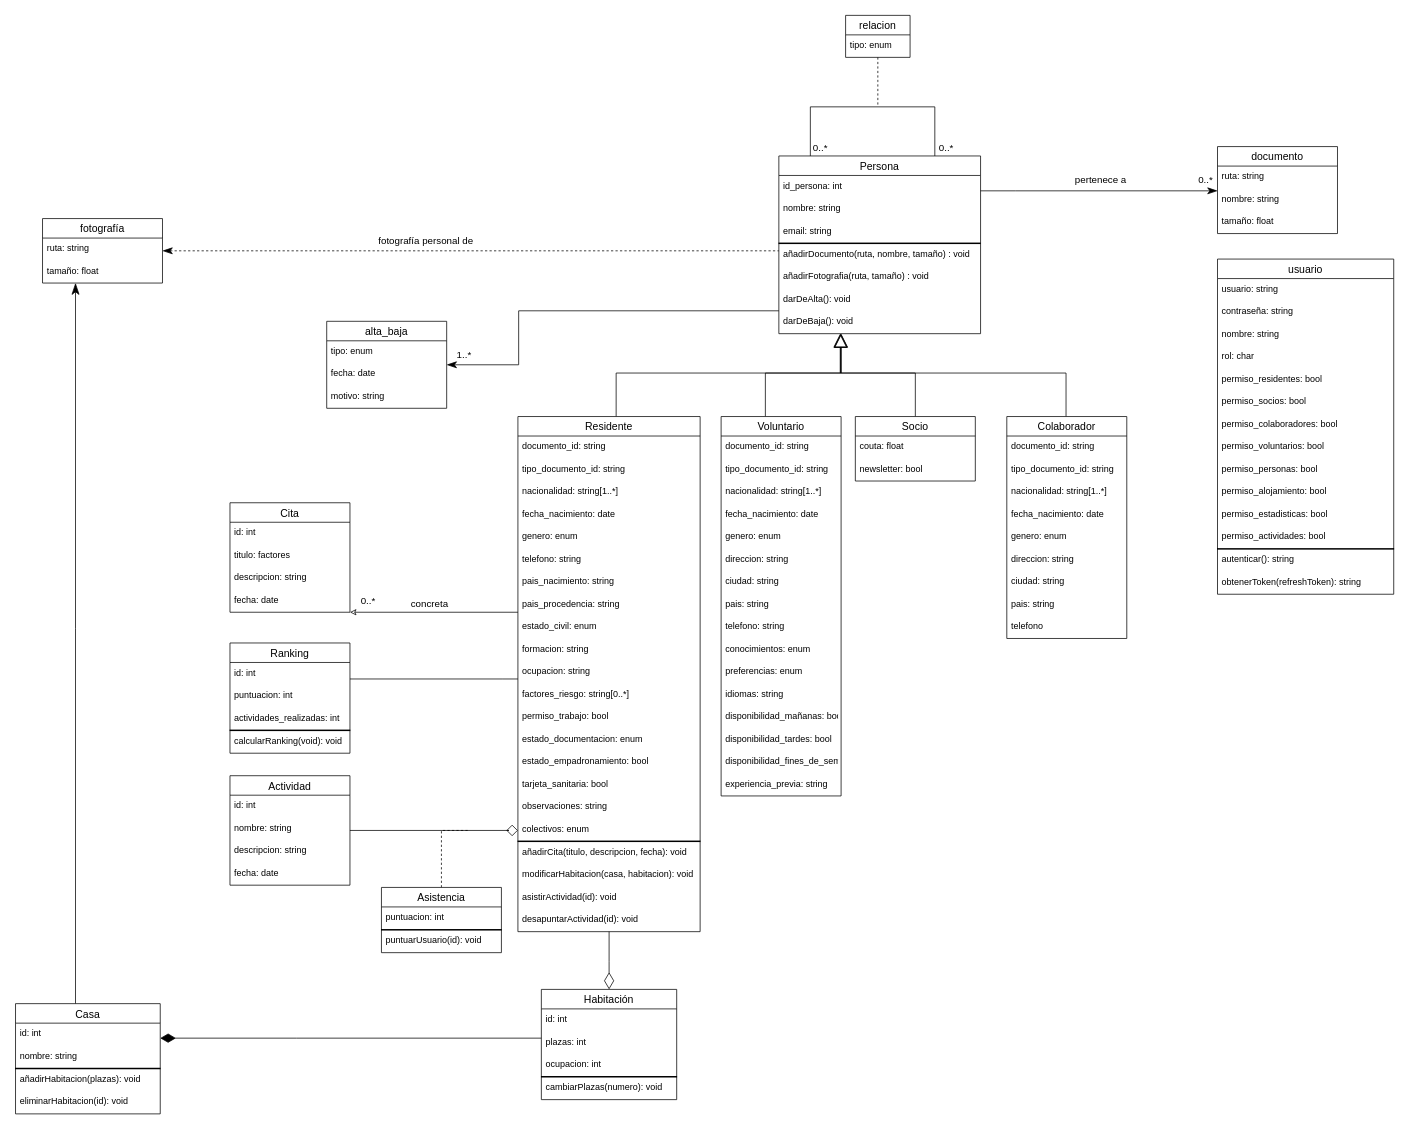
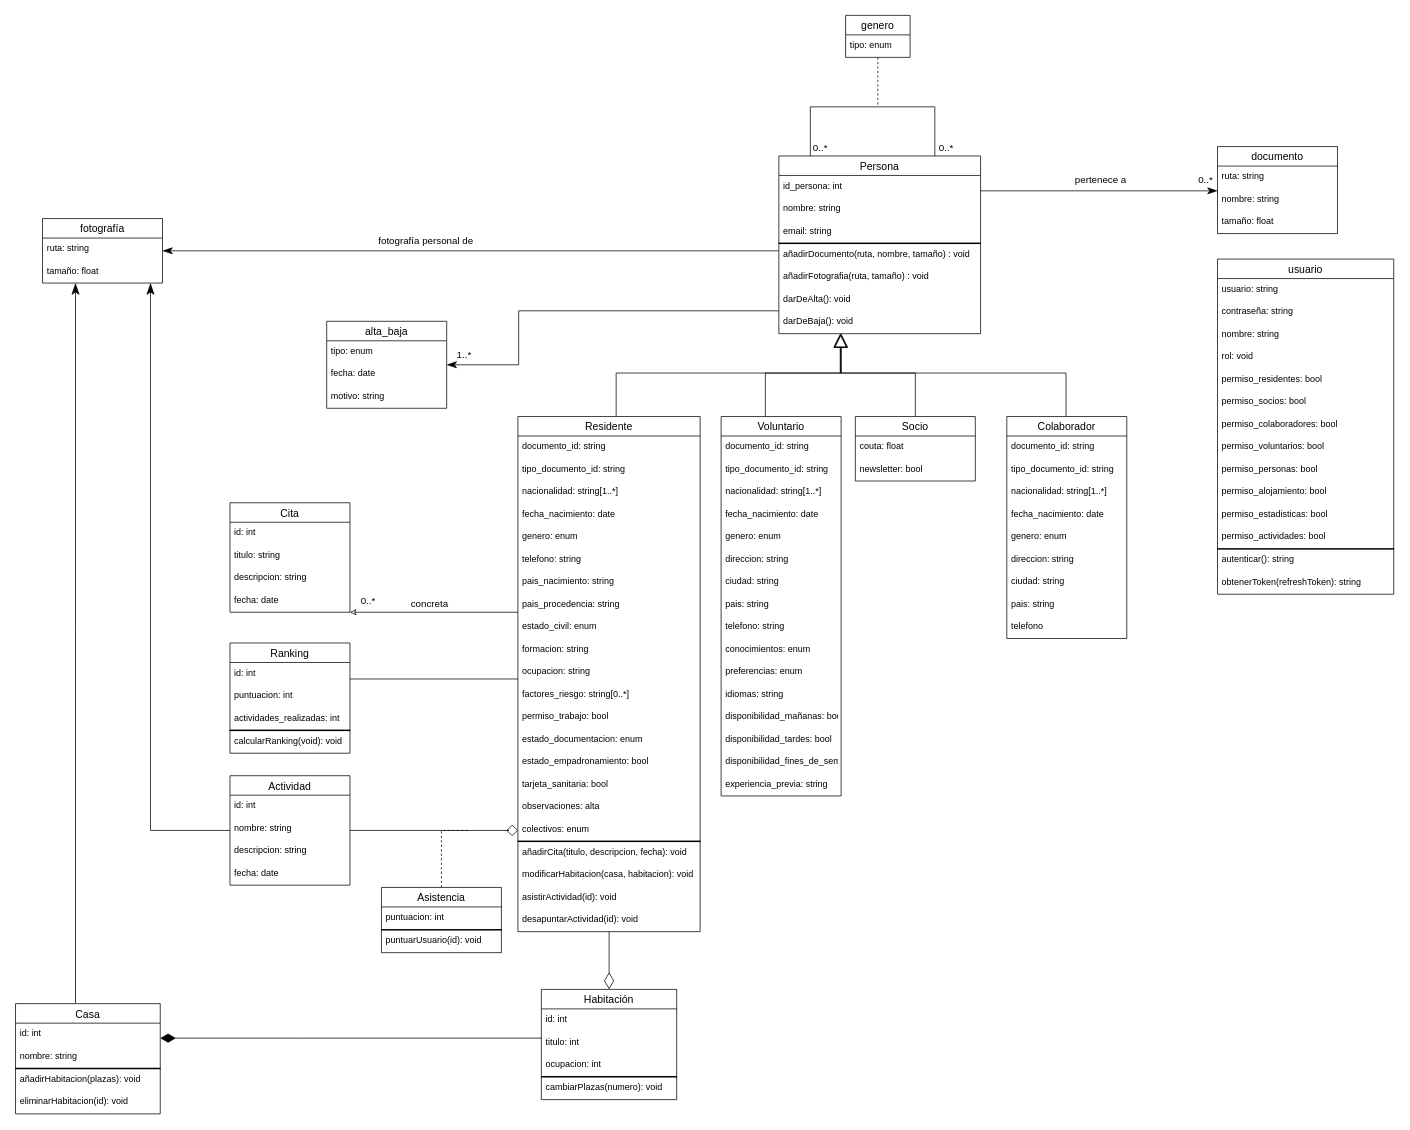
(878, 26) -> (878, 26)
(473, 251) -> (473, 251)
(1241, 356) -> (1240, 356)
(270, 555) -> (263, 555)
none -> (150, 599)
(570, 806) -> (565, 806)
(568, 1042) -> (567, 1042)
